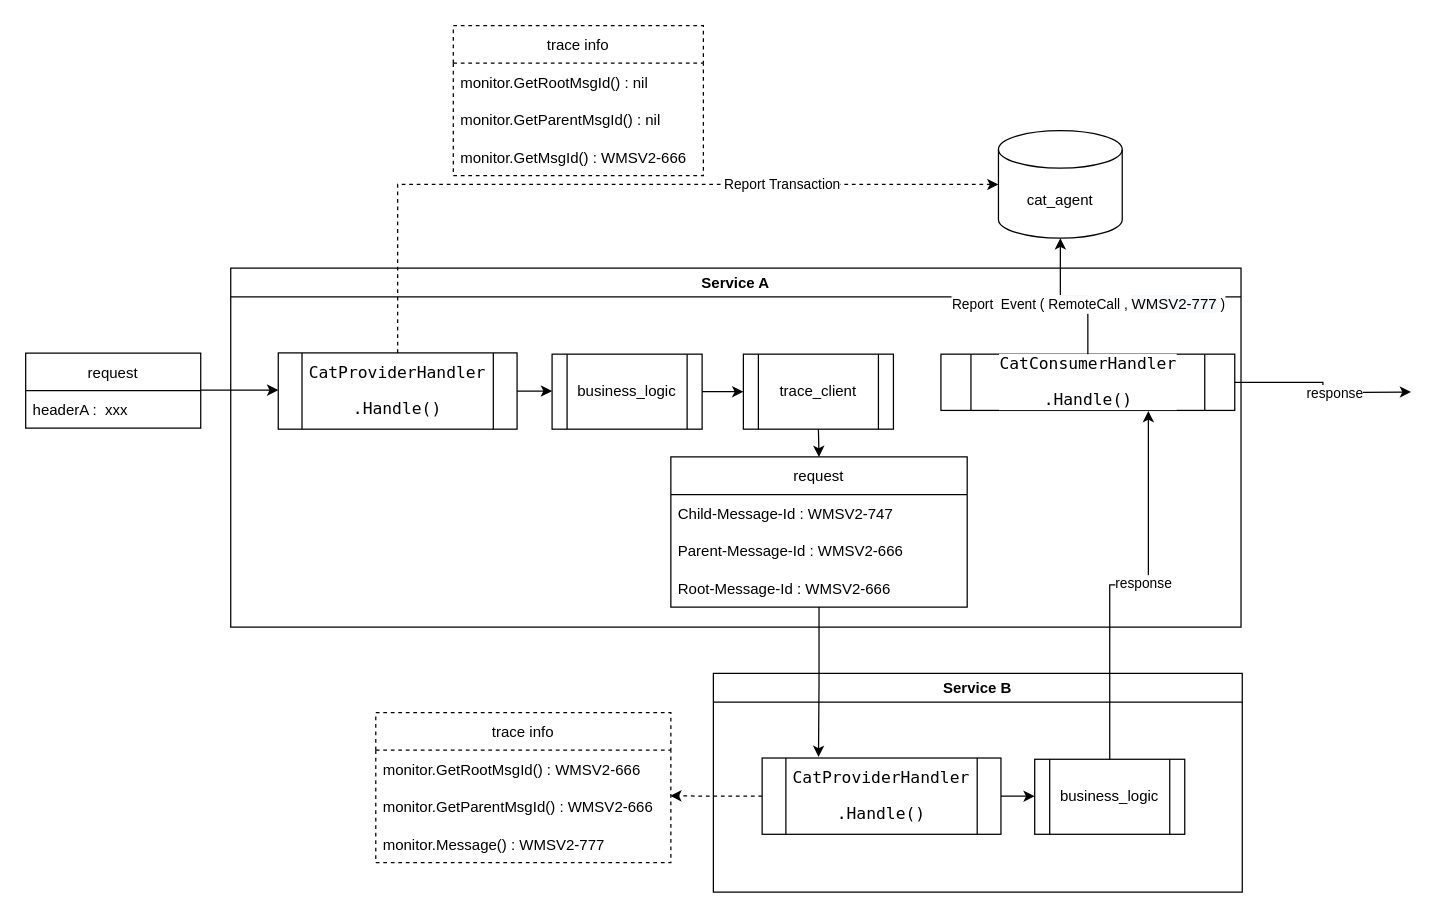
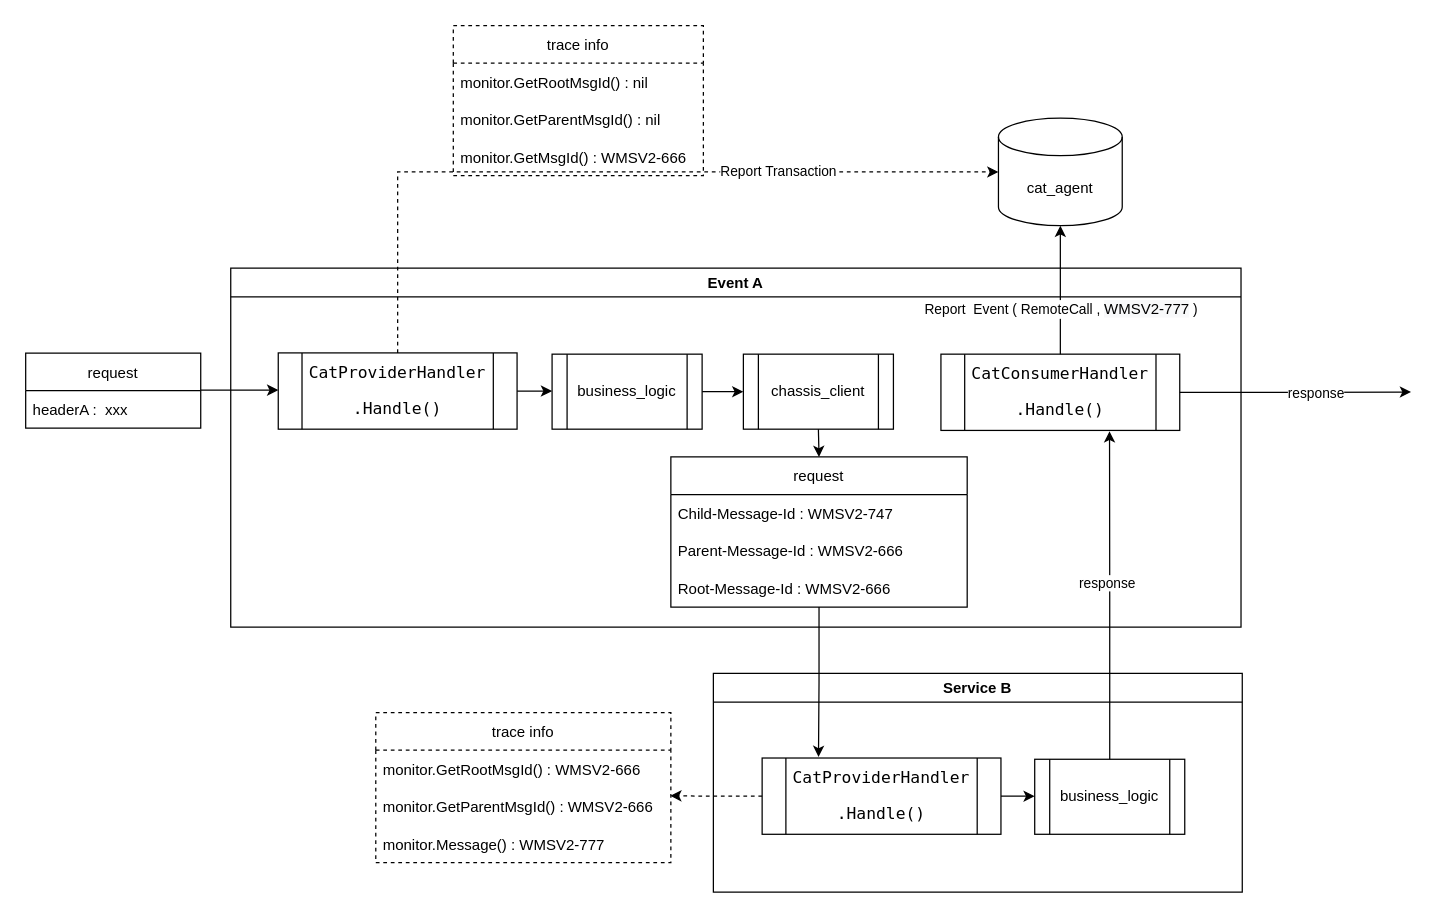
(1060, 184) -> (1060, 172)
(735, 283) -> (735, 283)
(1088, 382) -> (1060, 392)
(818, 392) -> (818, 392)
